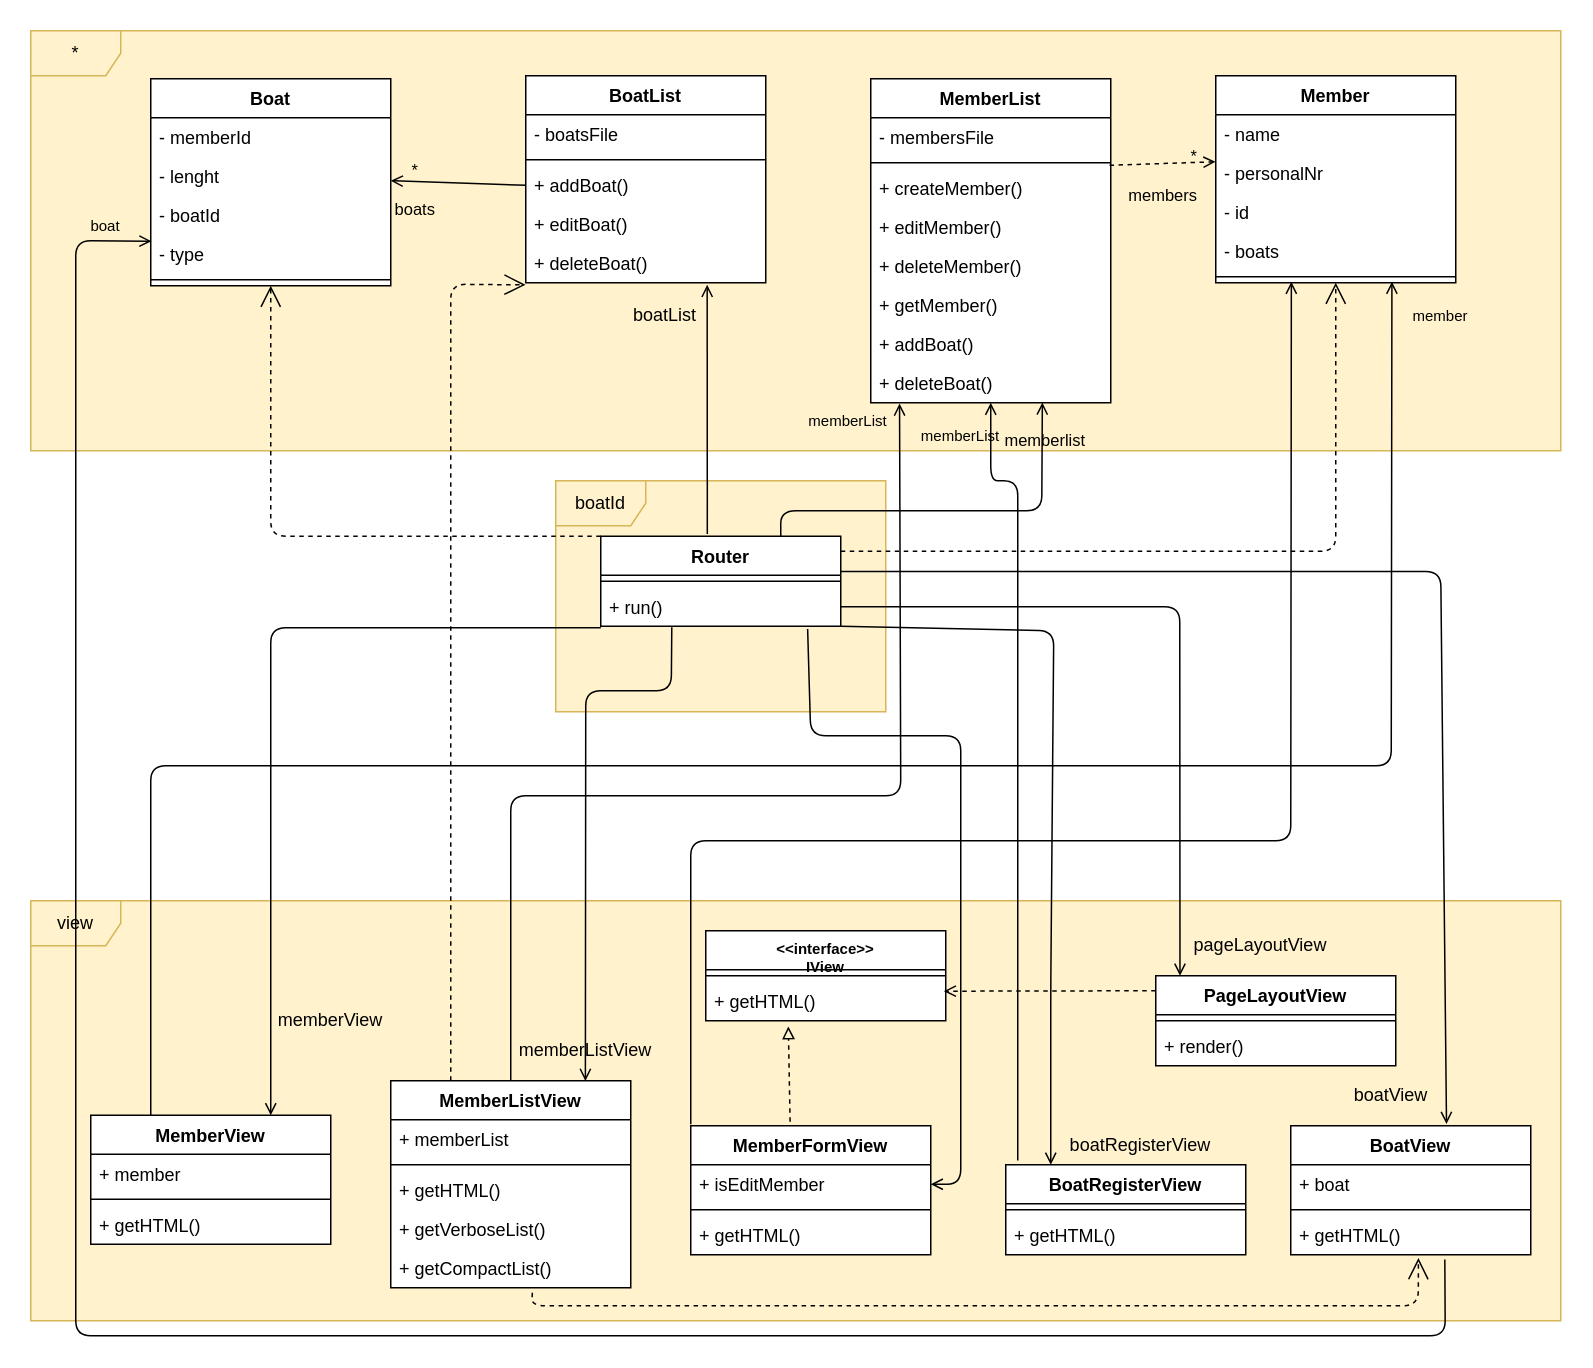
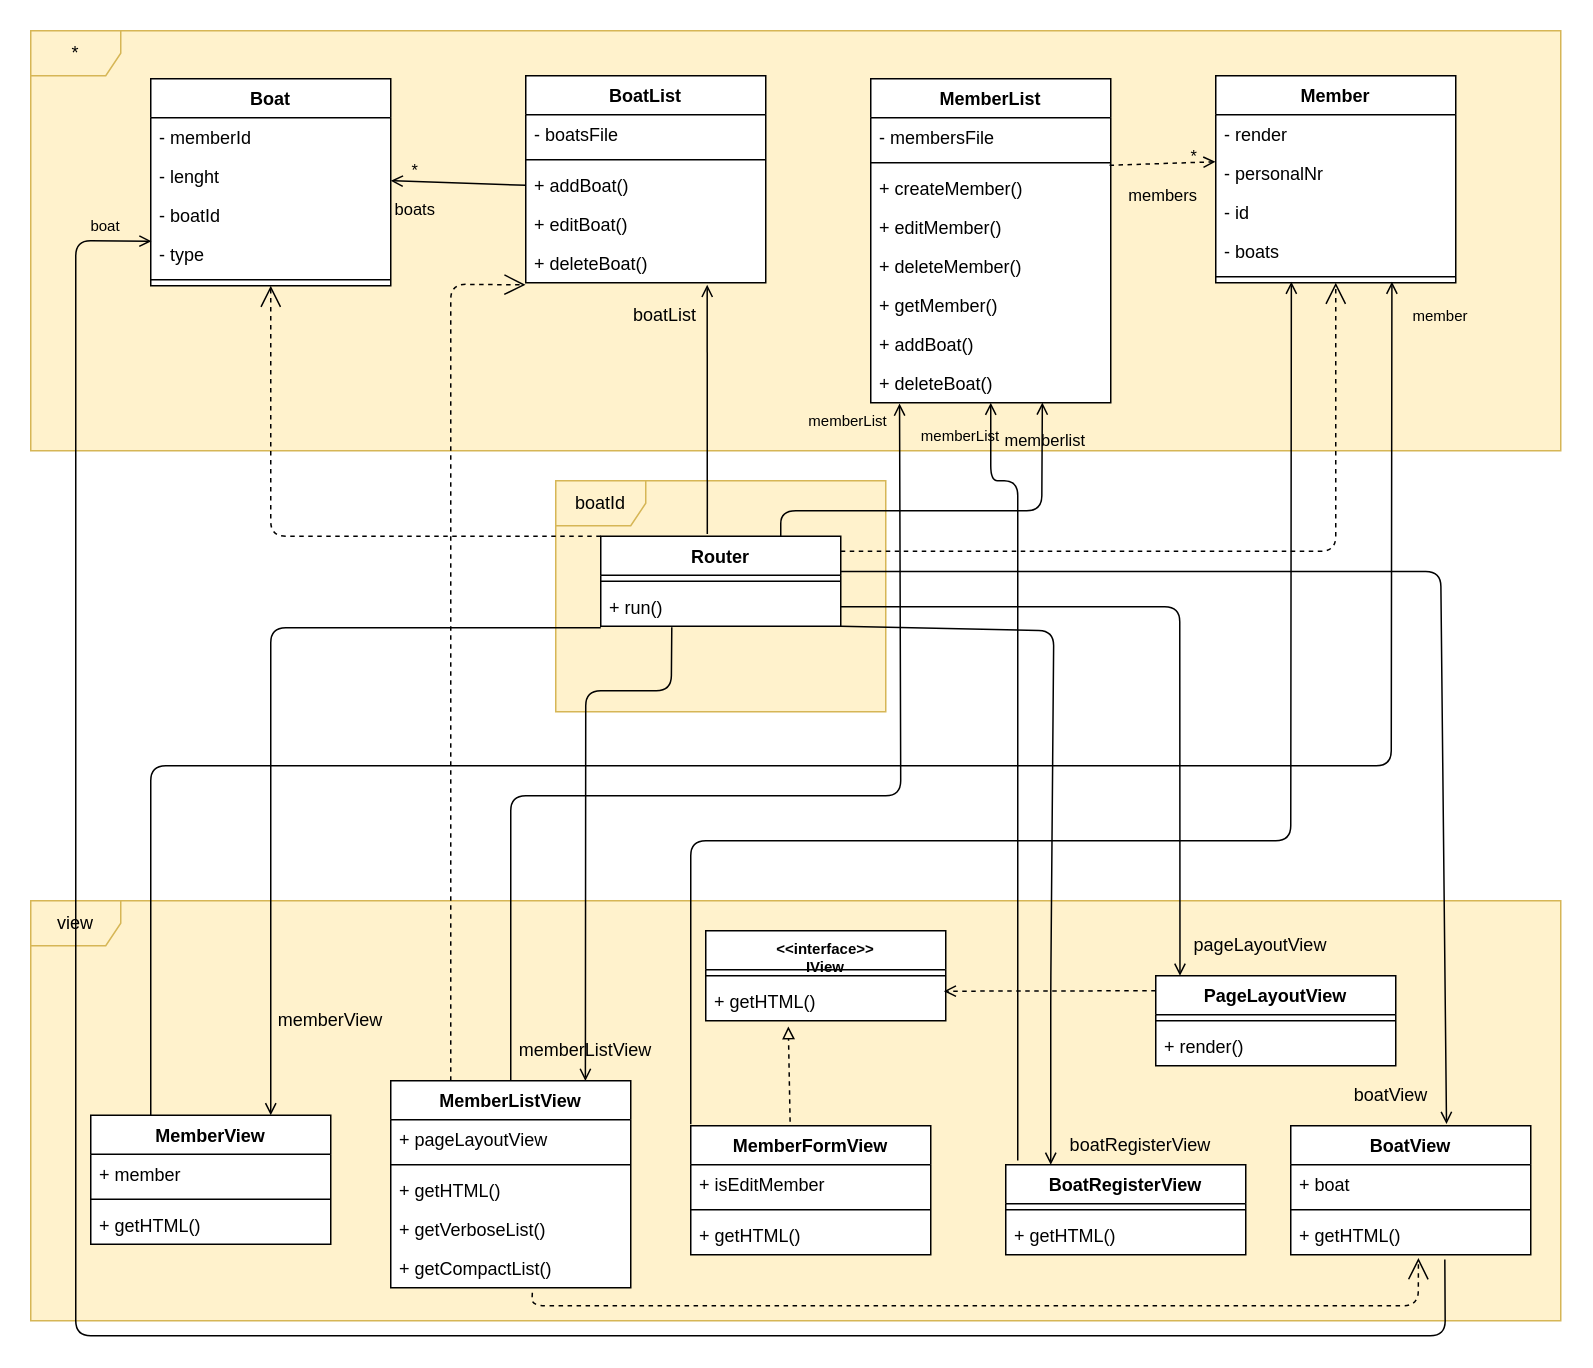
(1252, 135) -> (1262, 135)
(961, 850) -> none
(455, 1140) -> (475, 1140)
